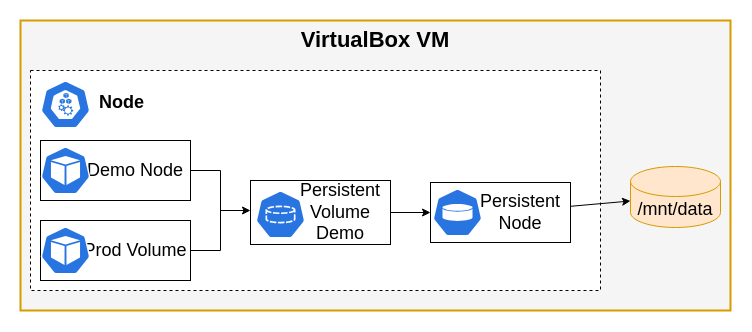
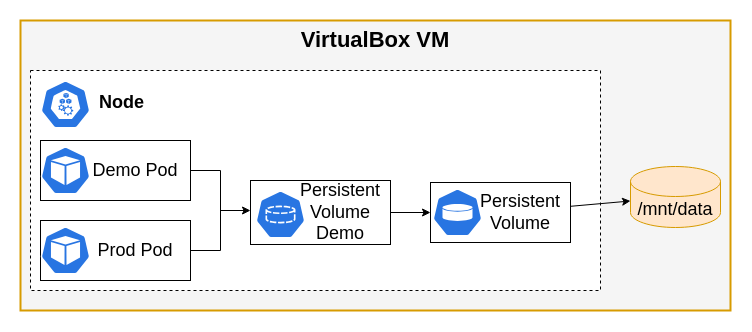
(136, 171) -> (136, 171)
(521, 213) -> (521, 213)
(136, 251) -> (136, 251)
